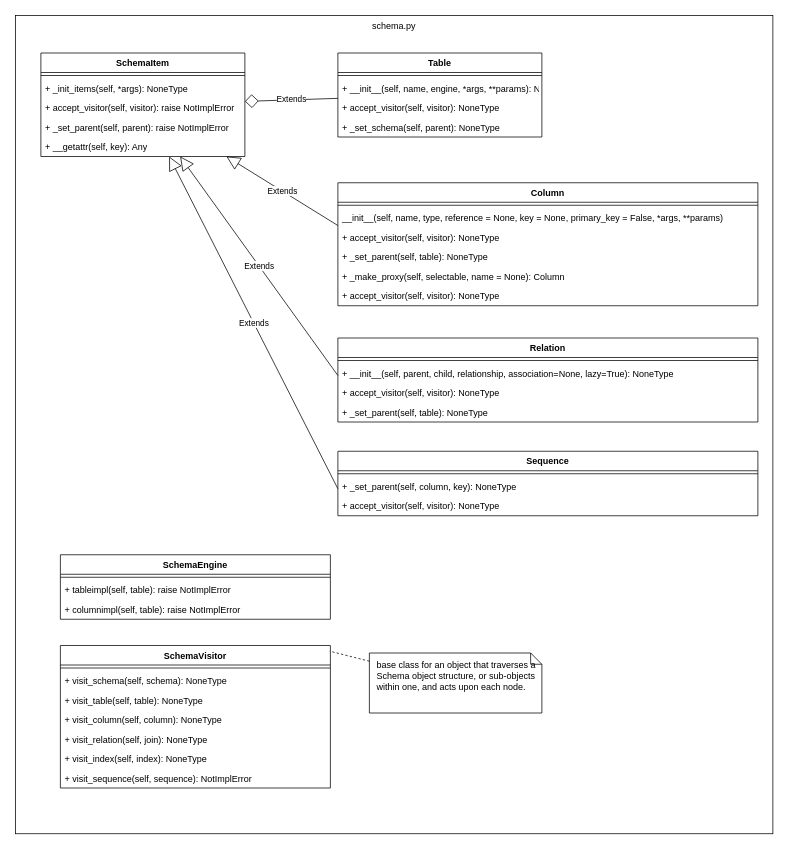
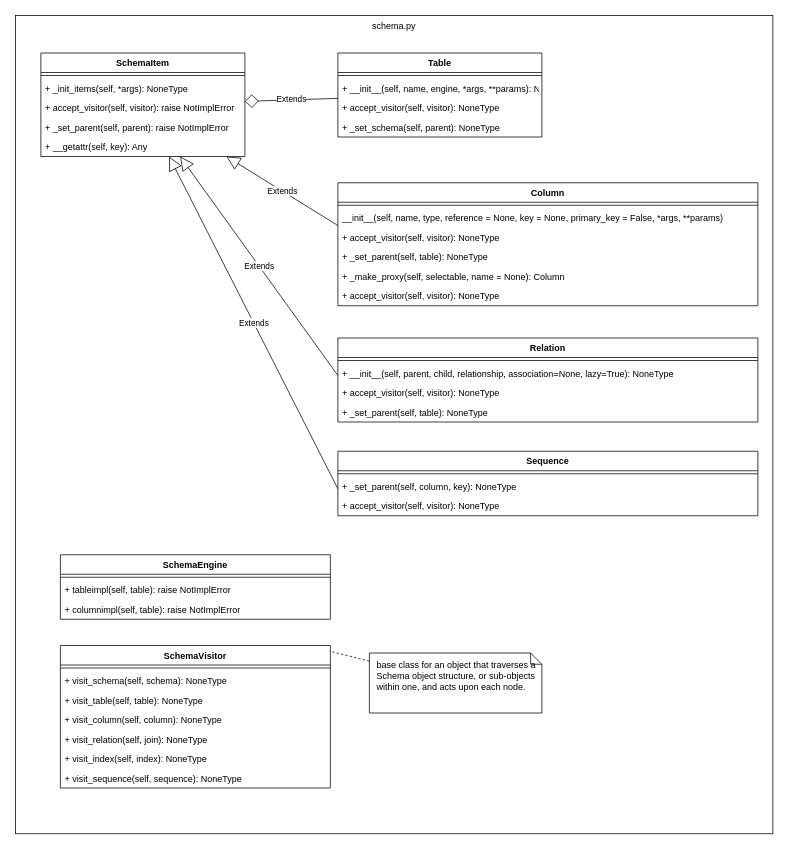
(170, 779) -> (161, 779)
